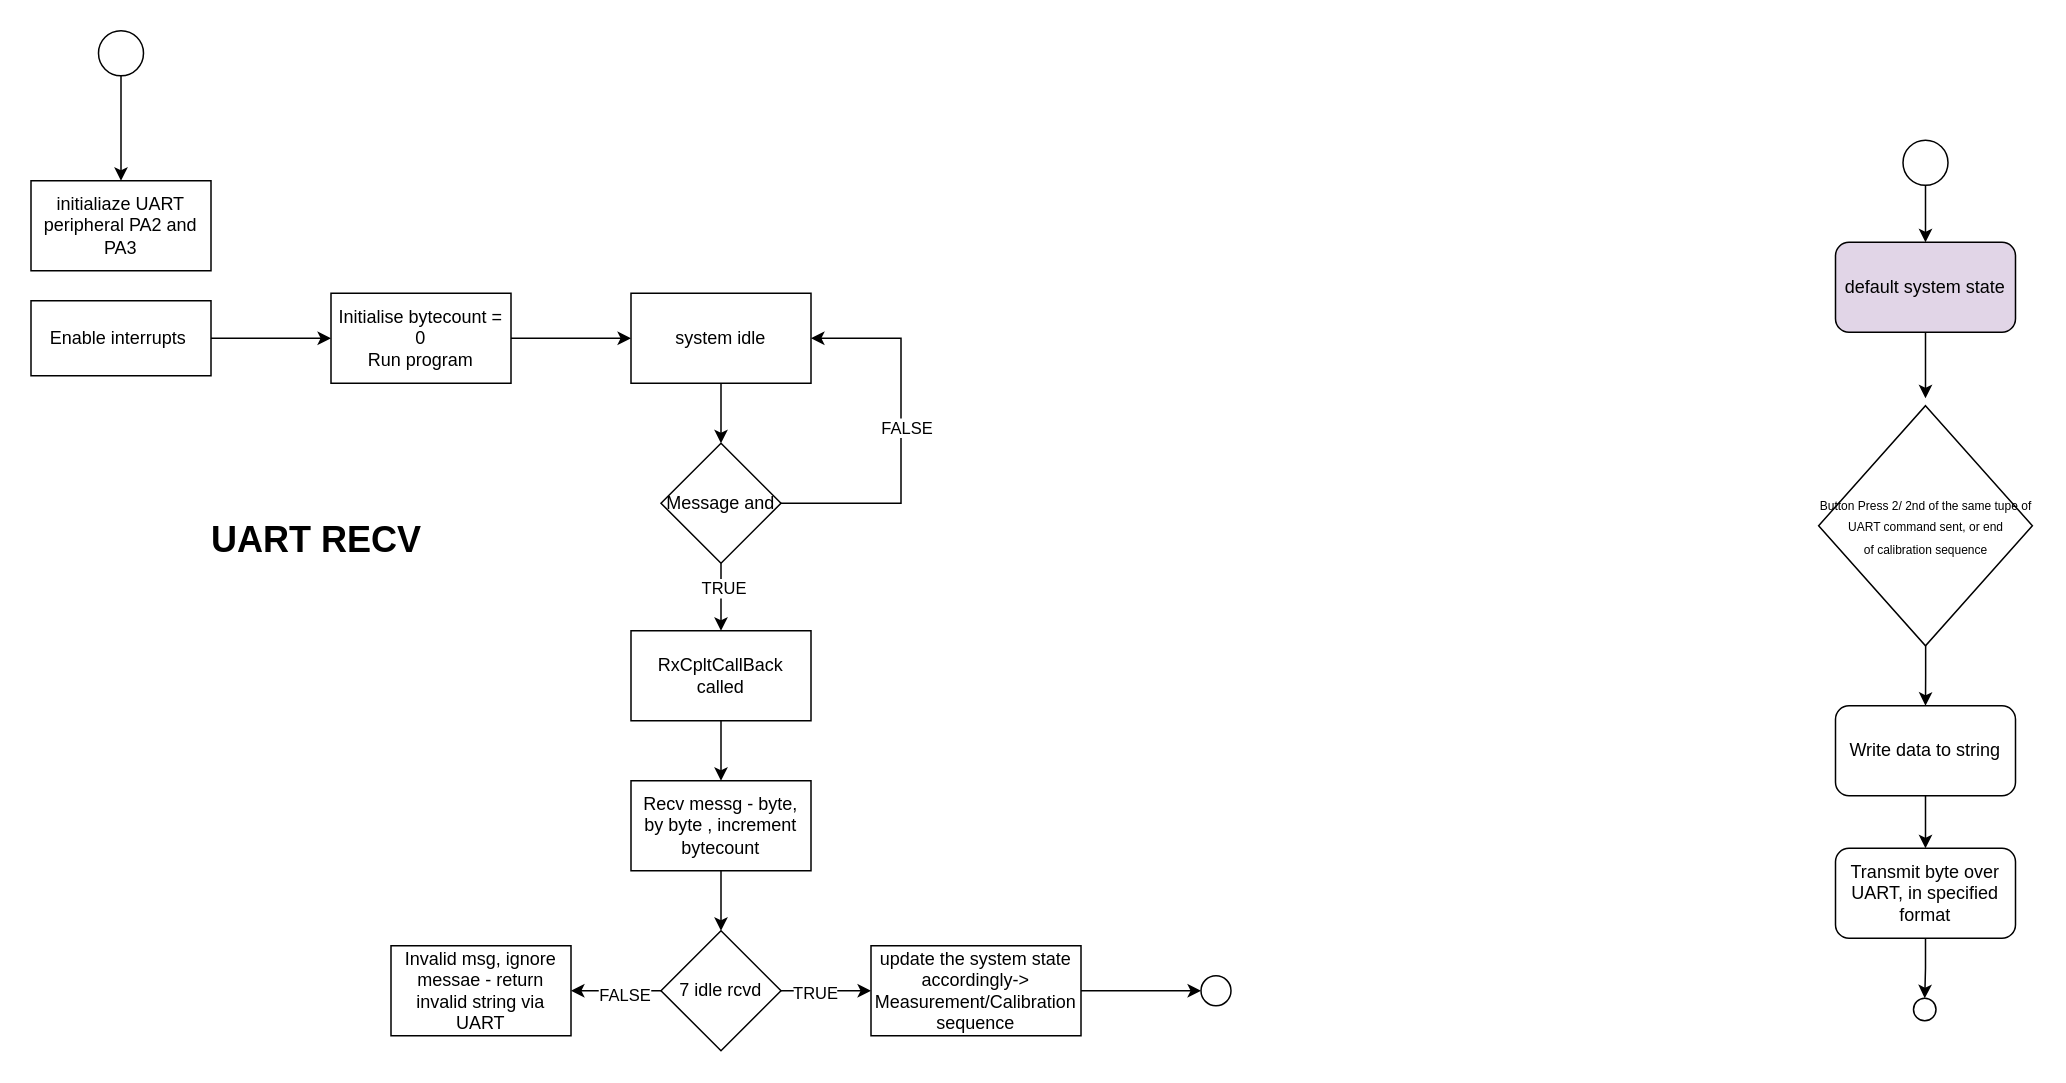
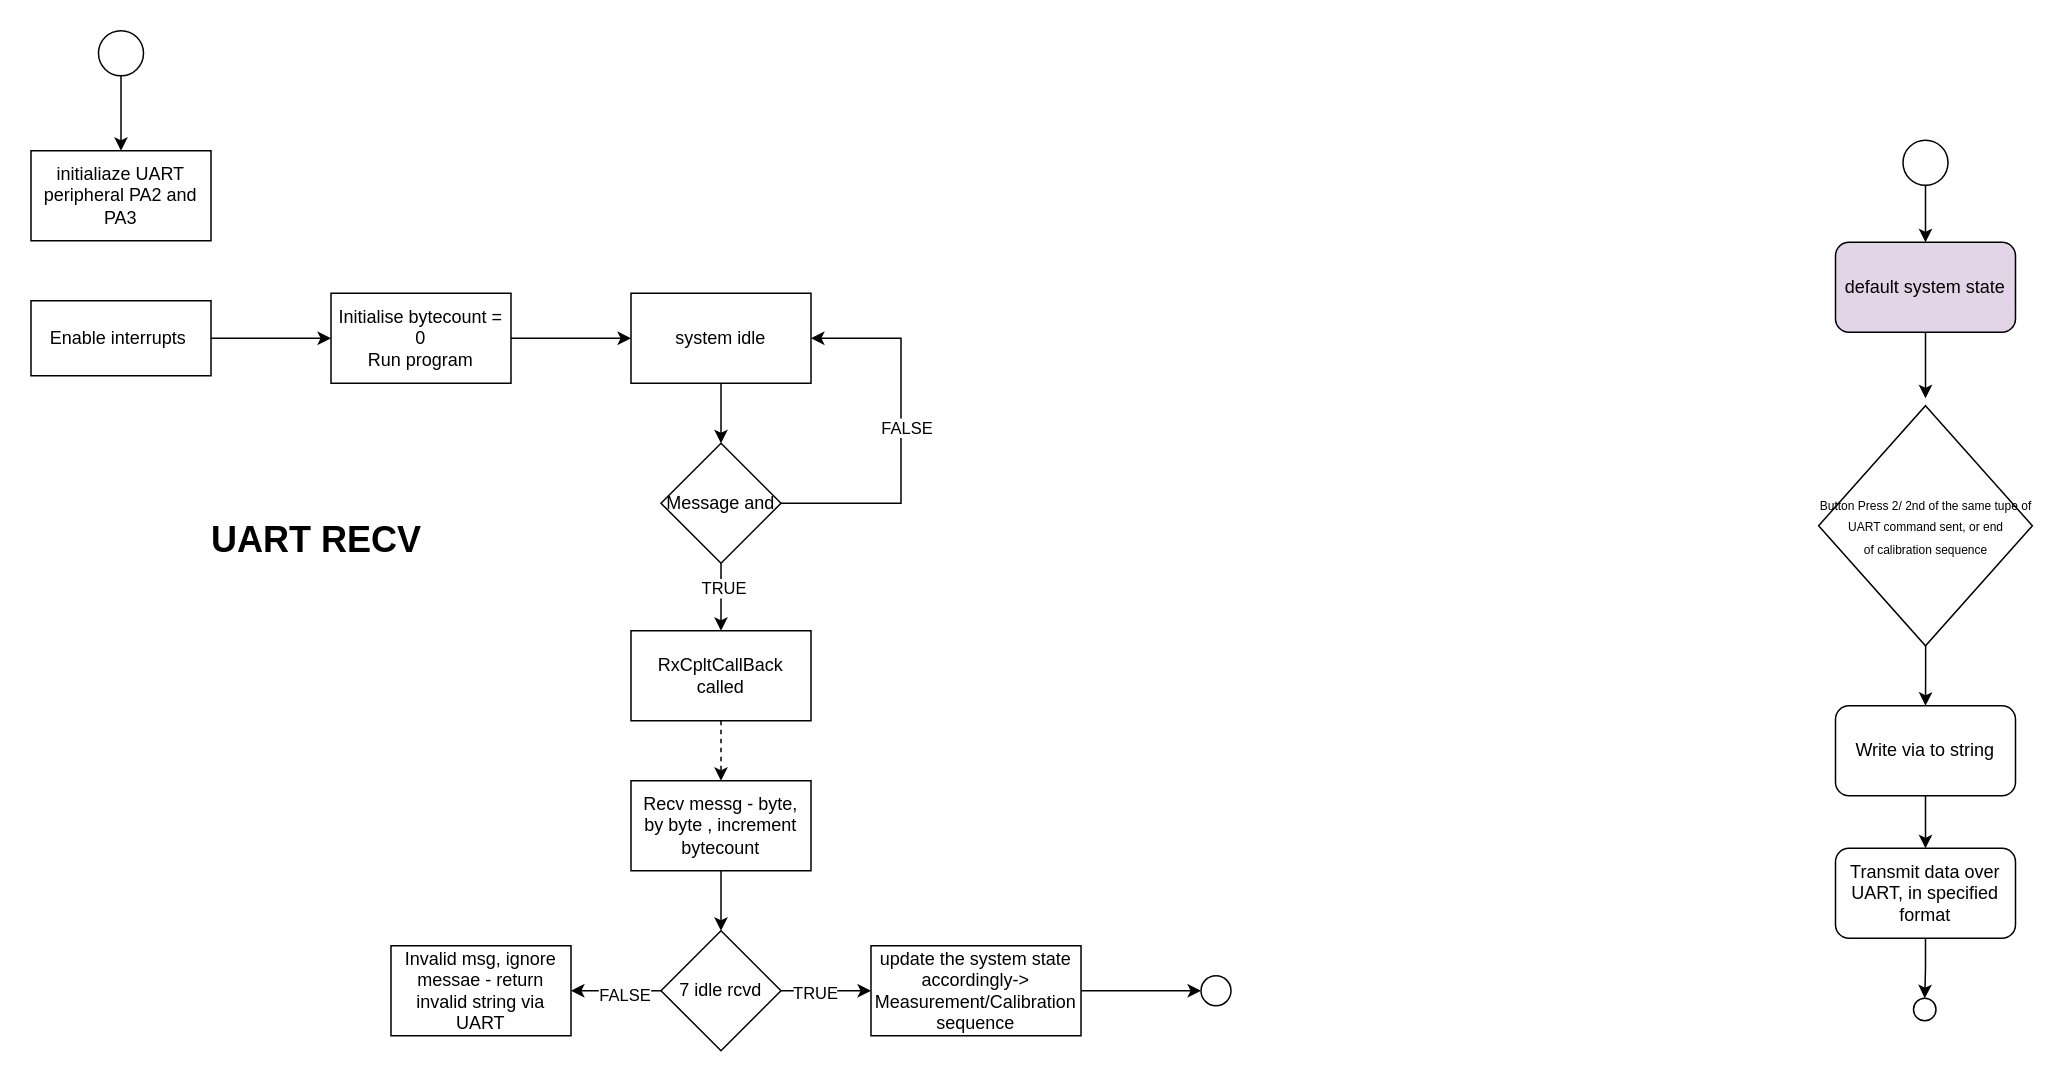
(121, 226) -> (121, 196)
(721, 745) -> (721, 745)
(1925, 751) -> (1925, 751)
(1925, 893) -> (1925, 893)
